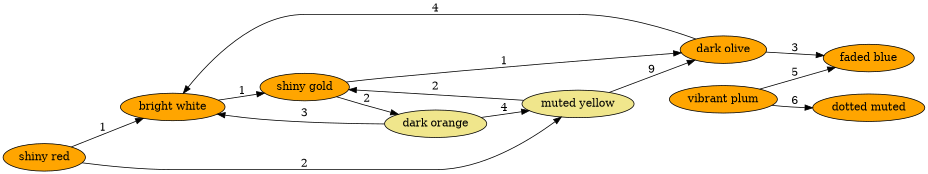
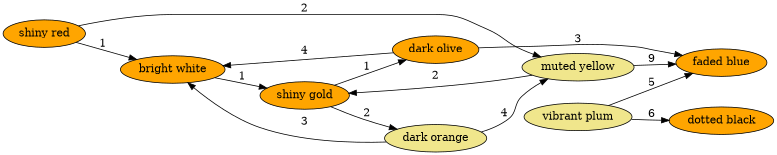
(648, 78) -> (651, 65)
(723, 99) -> (578, 117)
(869, 108) -> (721, 121)
